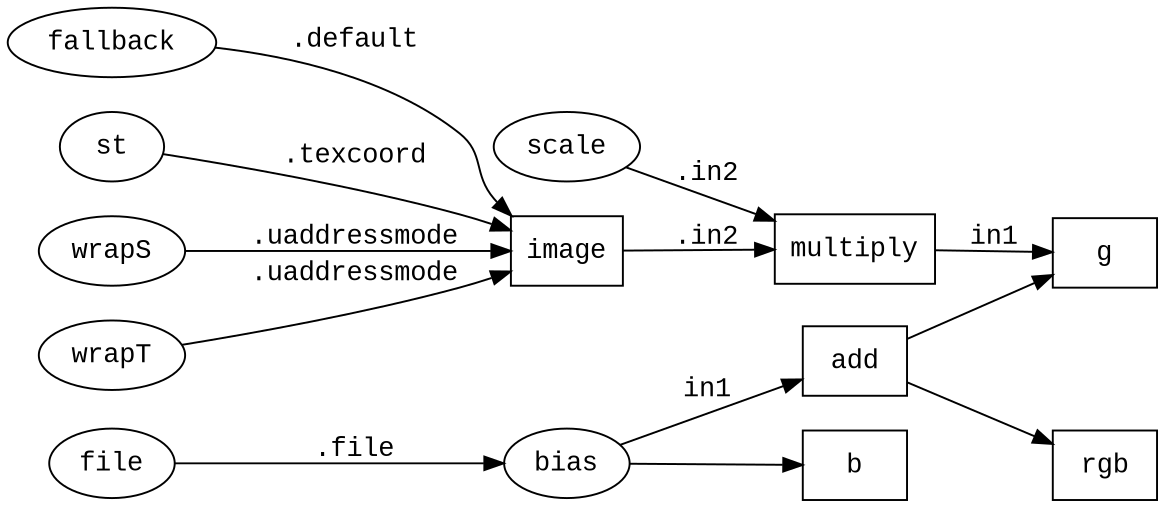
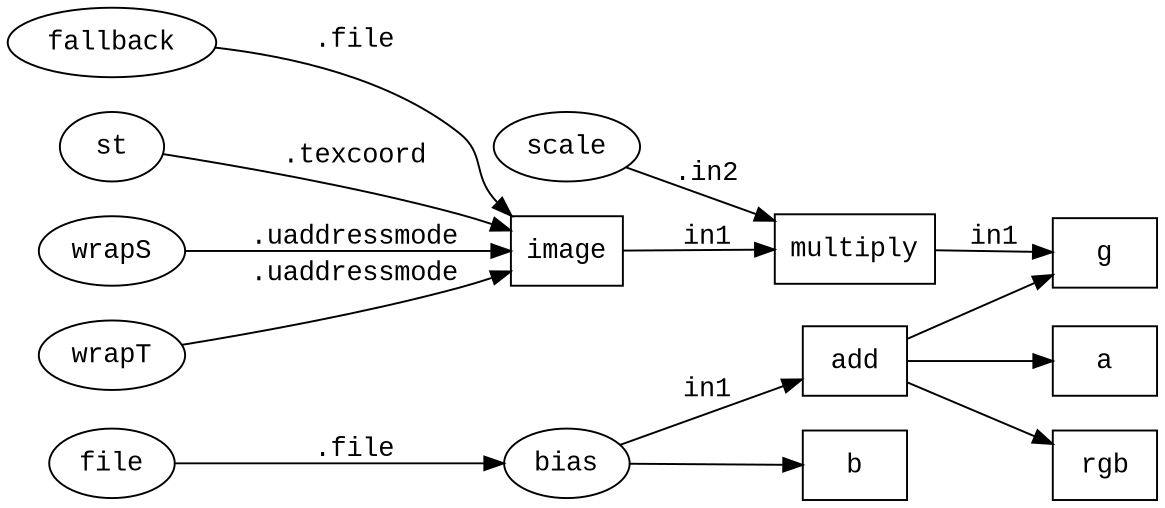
(355, 40) -> (355, 40)
(707, 236) -> (707, 236)
none -> (1105, 361)
